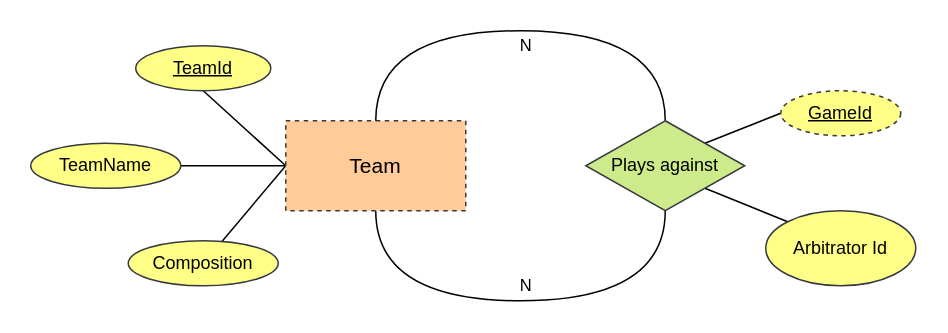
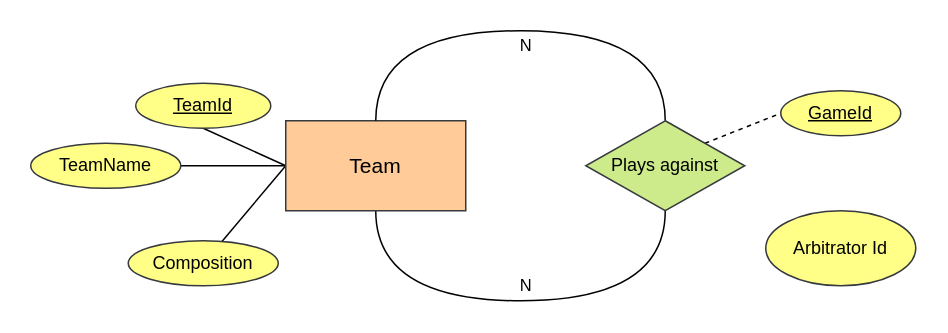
(203, 68) -> (203, 106)
(841, 113) -> (841, 113)
(743, 128) -> (743, 128)
(376, 166) -> (376, 166)
(746, 205) -> none
